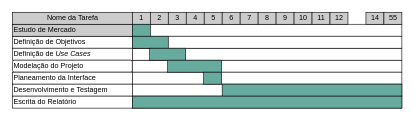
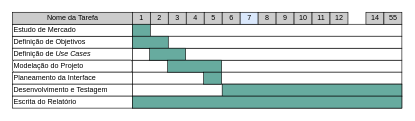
(249, 18) -> (249, 18)
(72, 30) -> (72, 30)
